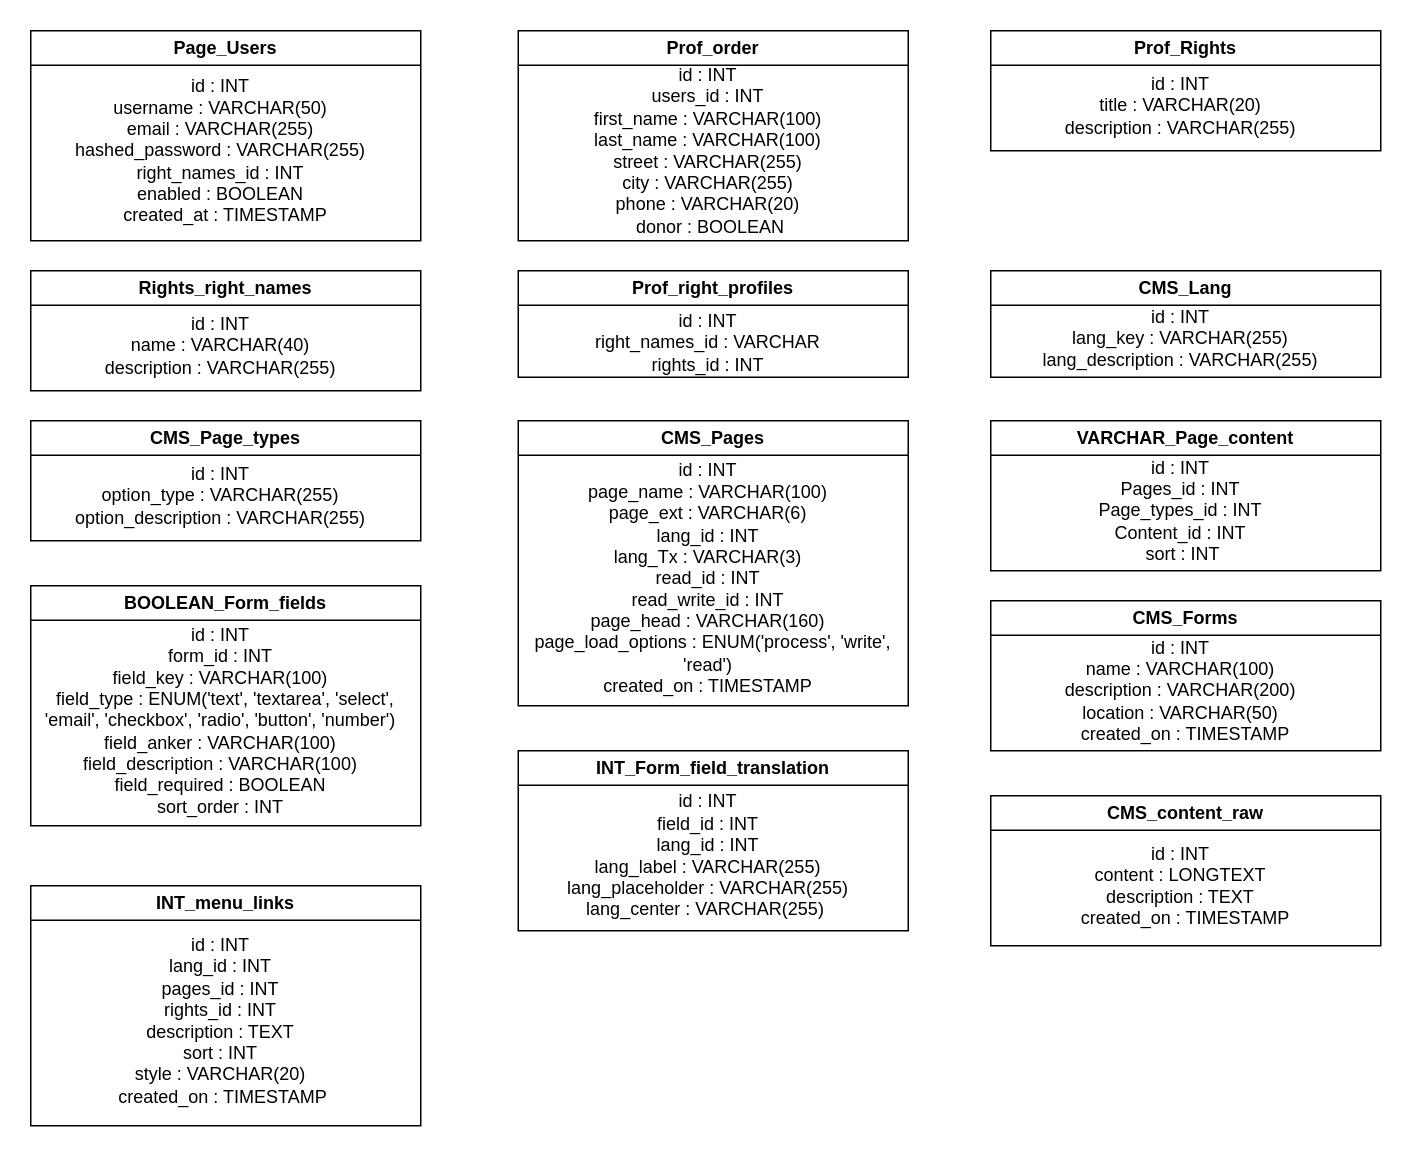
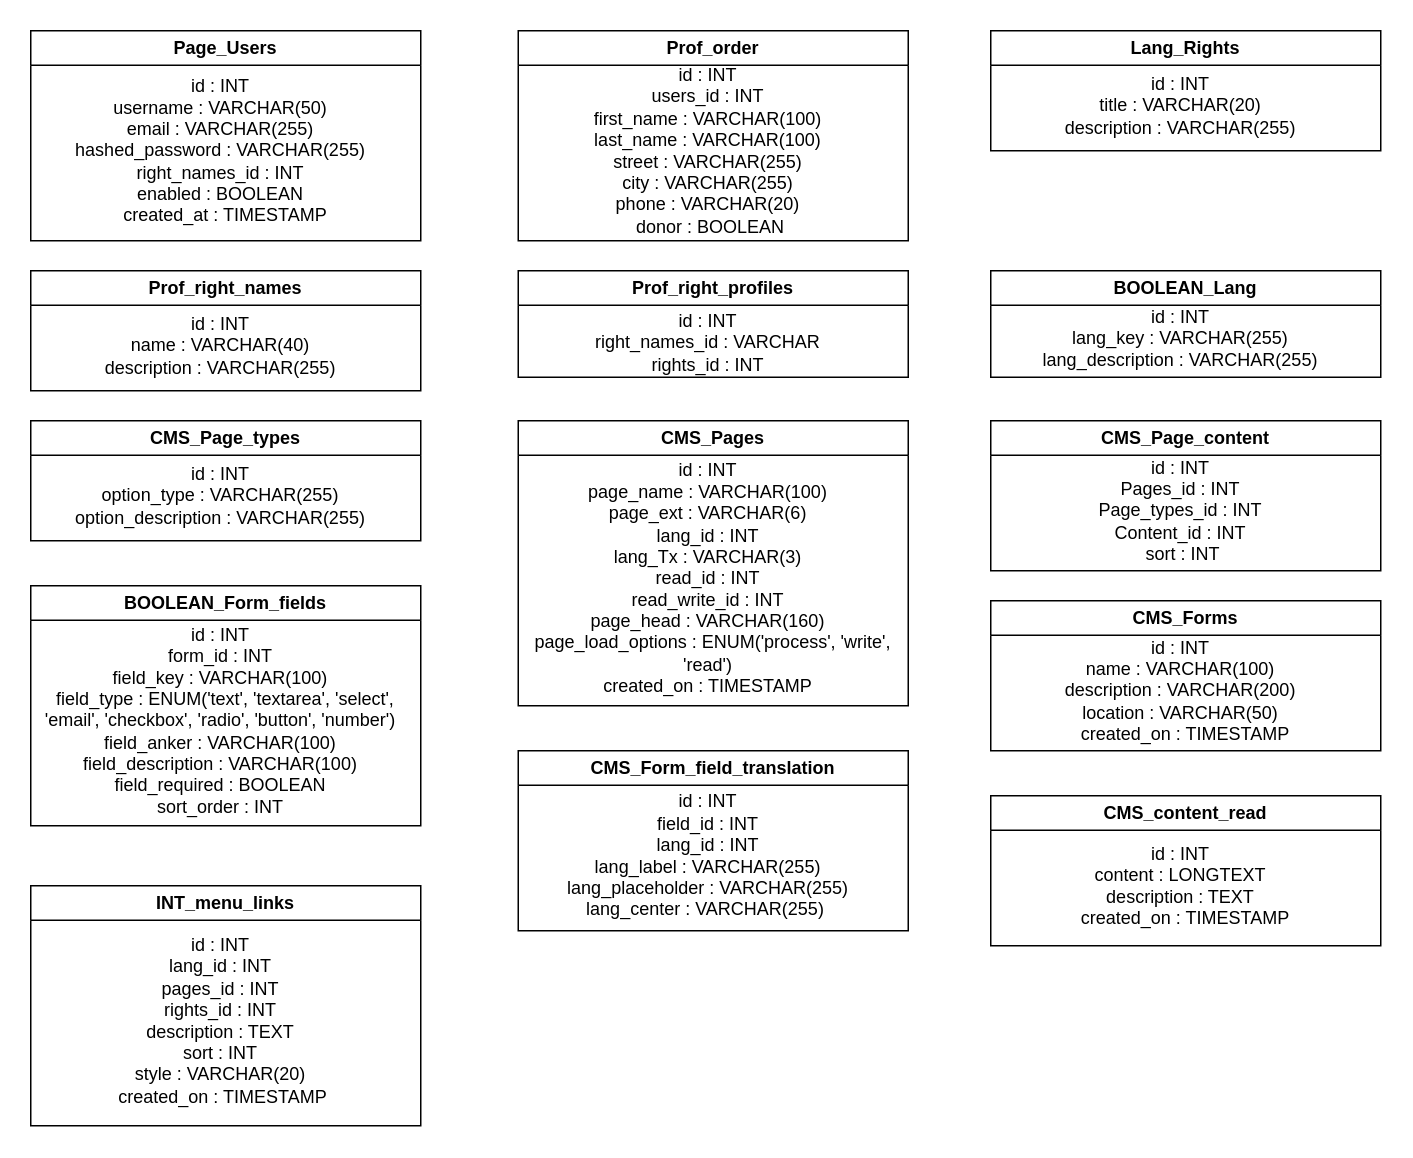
(1186, 49) -> (1186, 49)
(226, 289) -> (226, 289)
(1186, 289) -> (1186, 289)
(1186, 439) -> (1186, 439)
(713, 769) -> (713, 769)
(1186, 814) -> (1186, 814)
